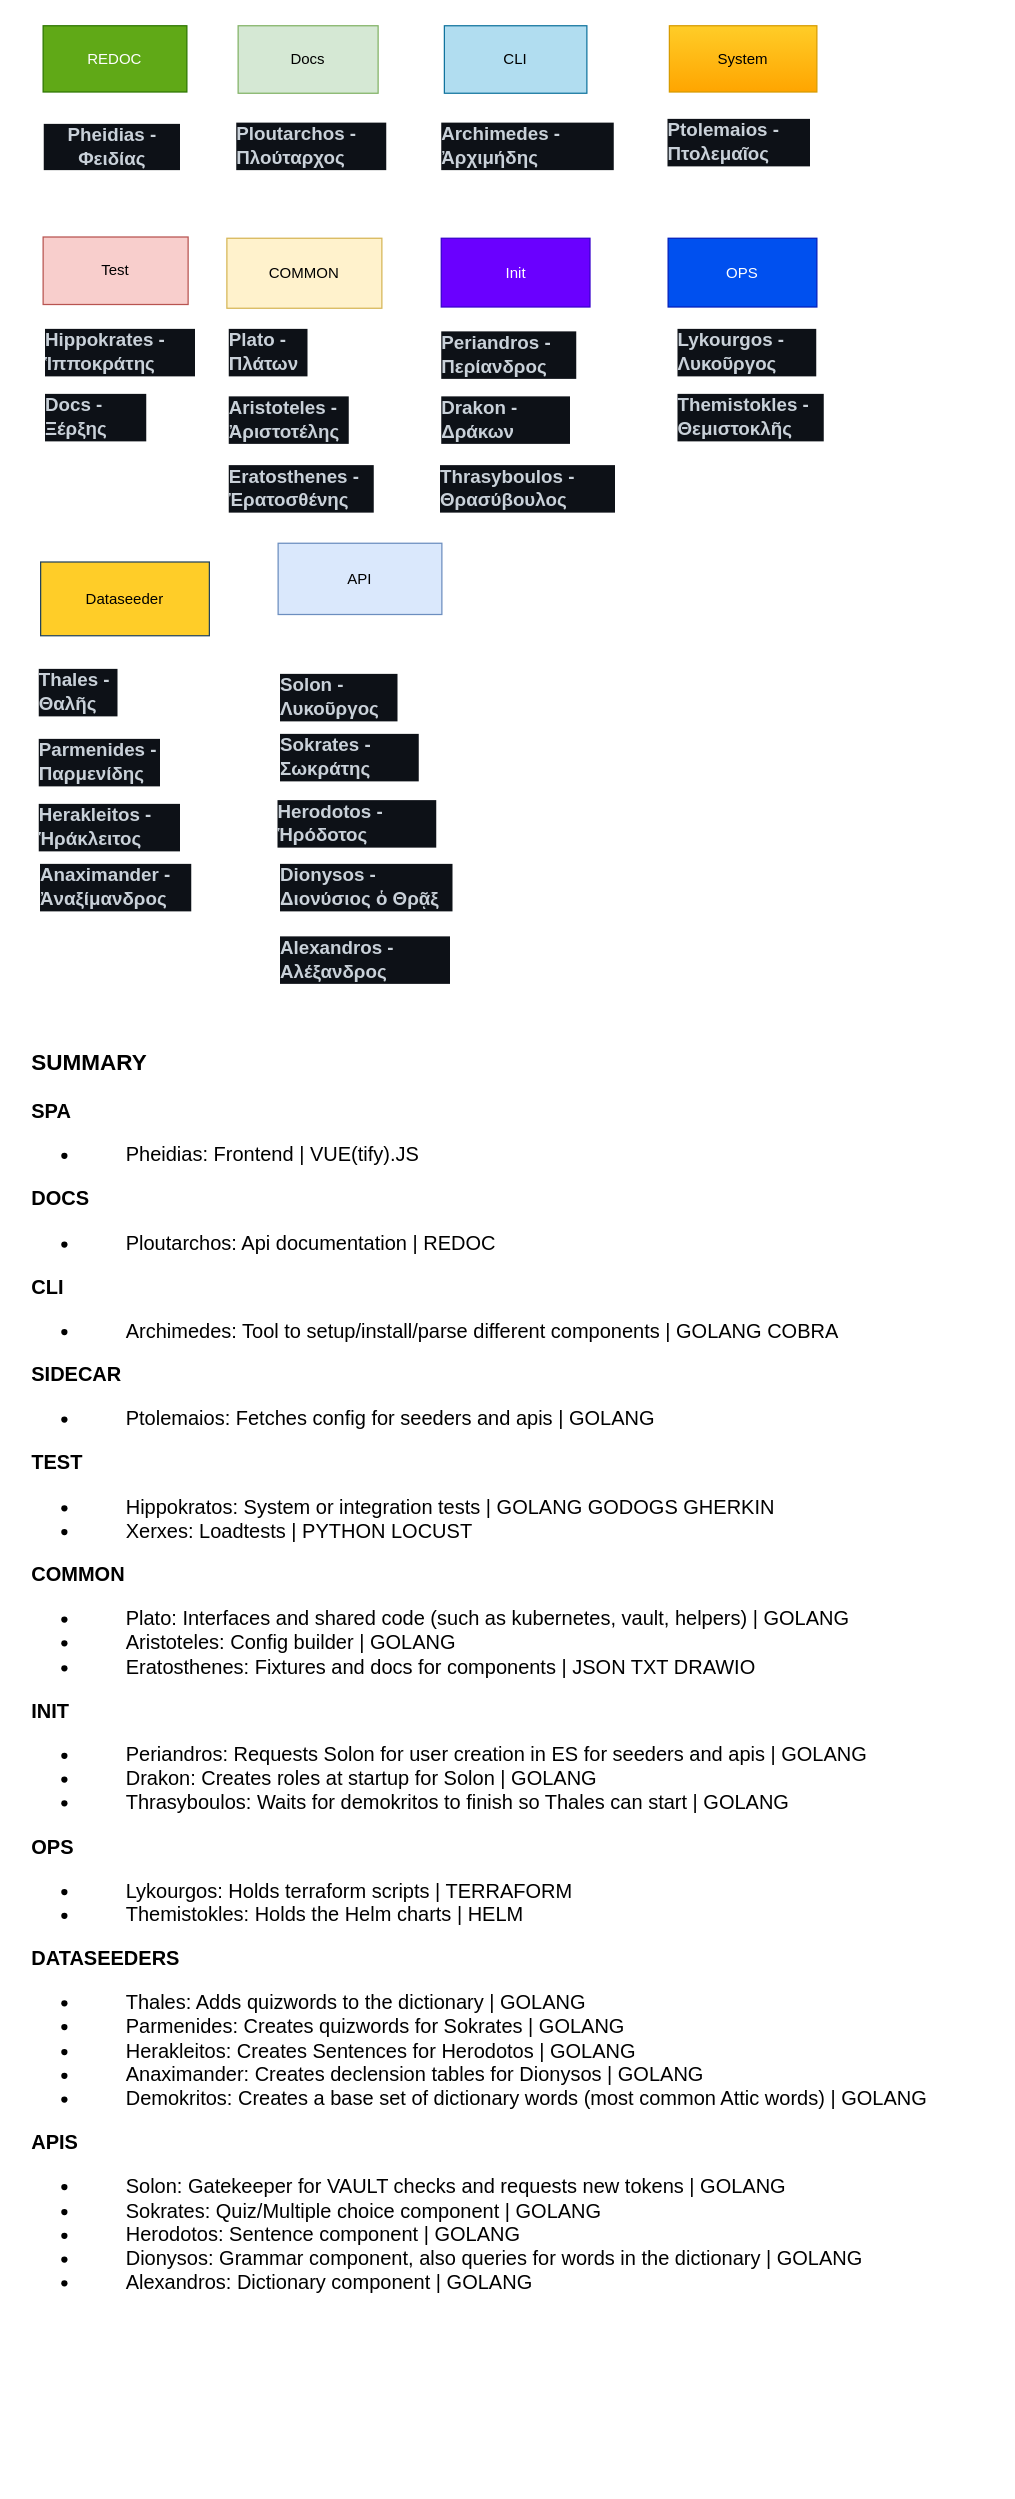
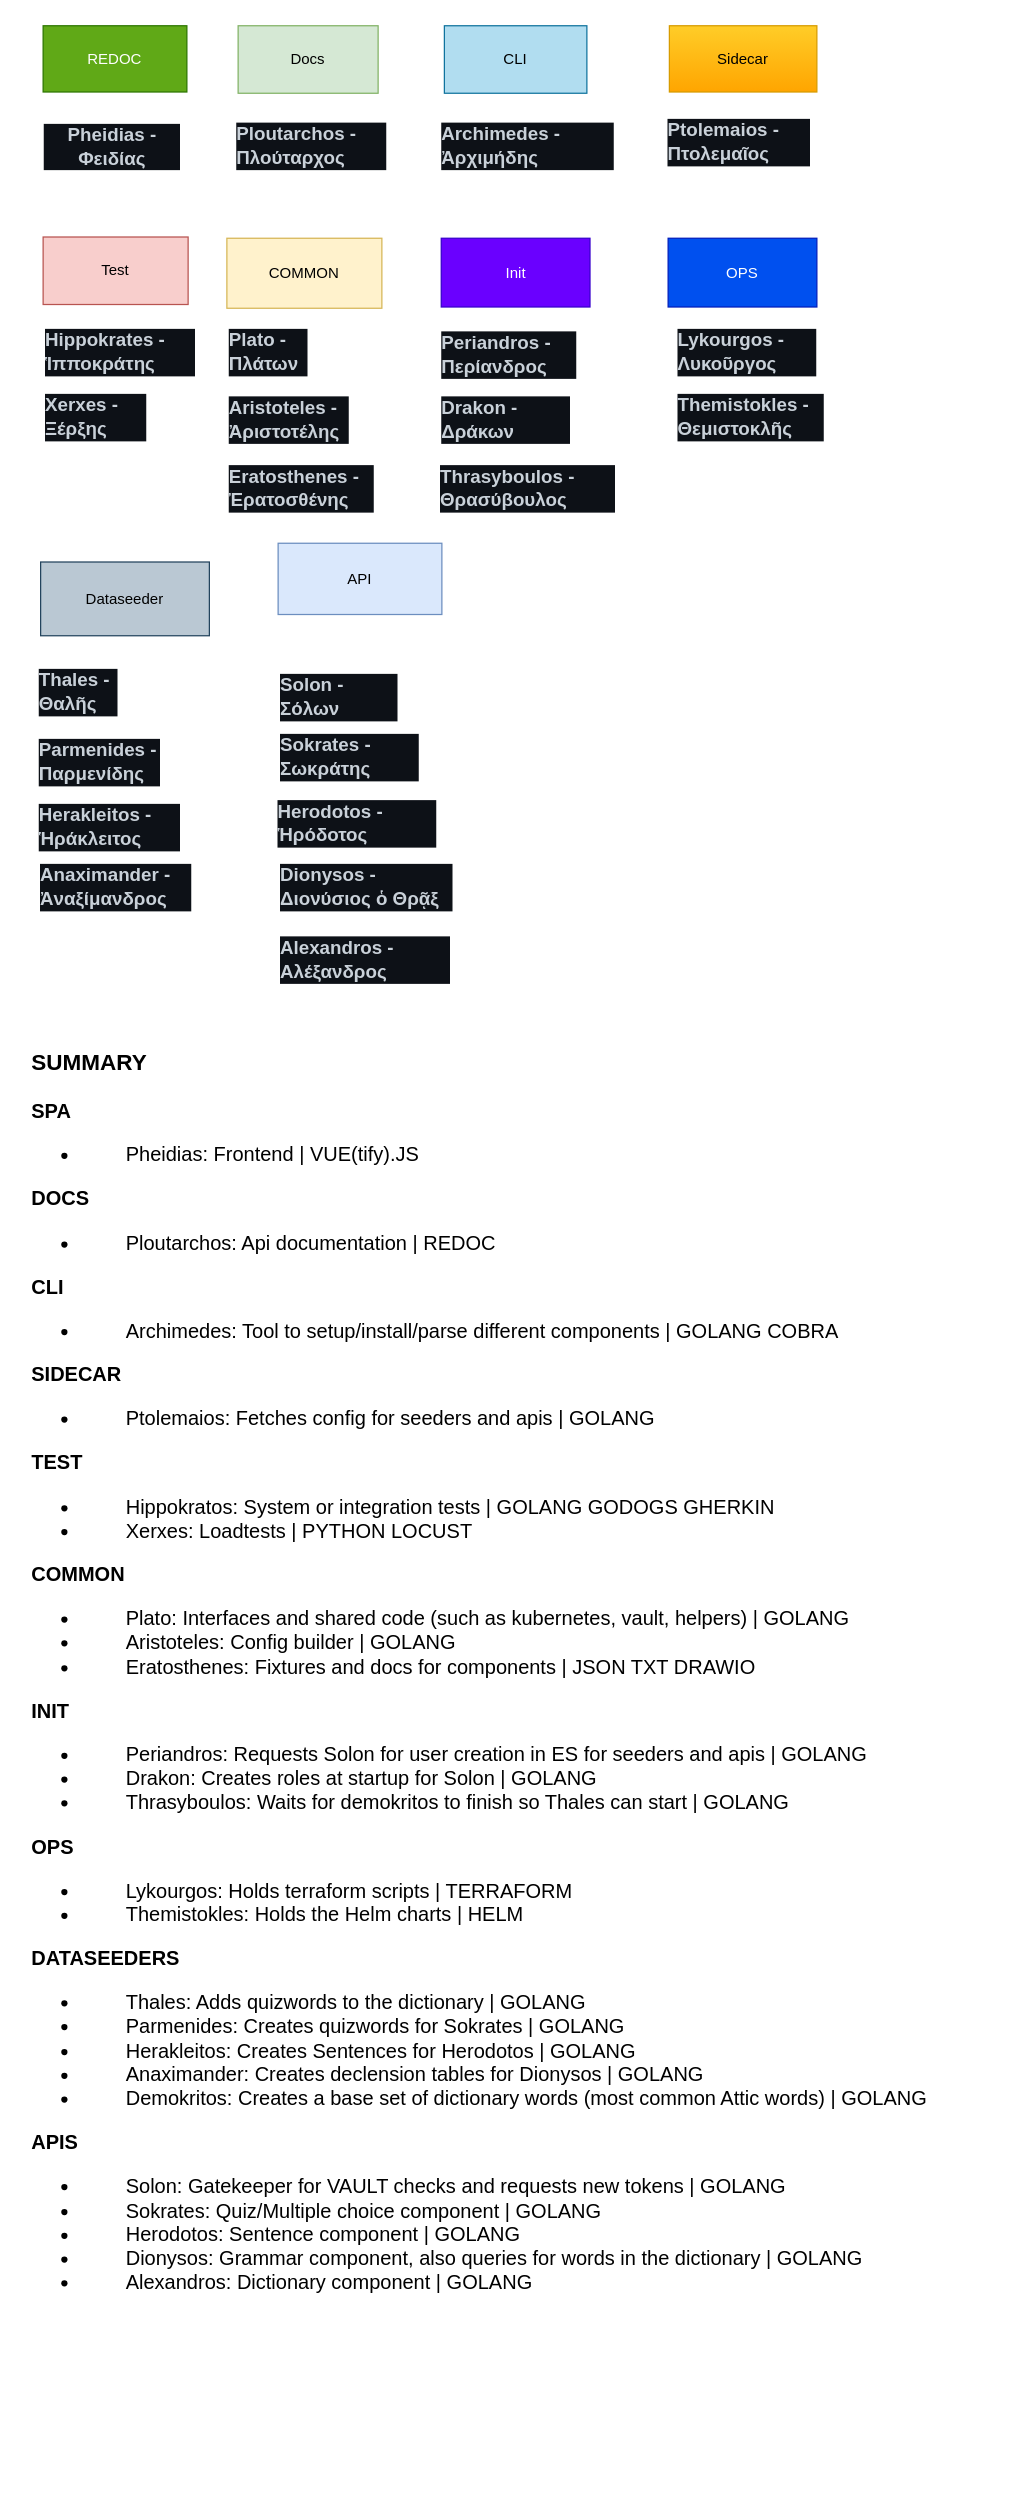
(743, 59) -> (743, 59)
(96, 382) -> (96, 382)
(125, 599) -> (125, 599)
(339, 662) -> (329, 653)
